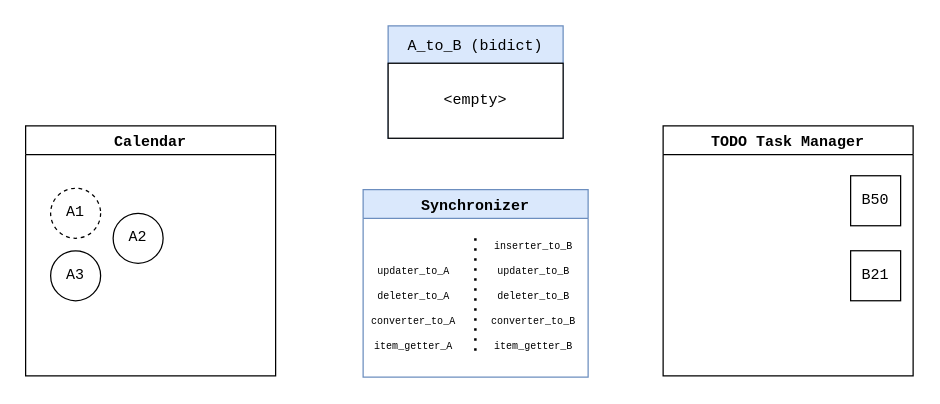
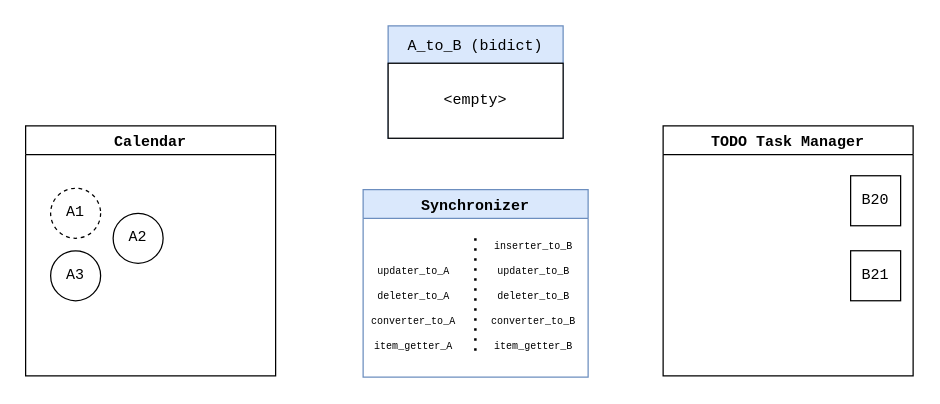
(876, 201) -> (876, 201)
